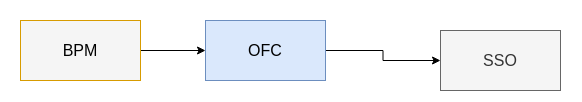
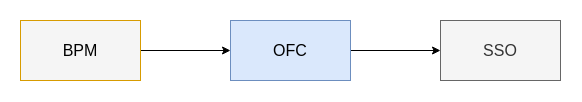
(266, 51) -> (291, 51)
(501, 61) -> (501, 51)
